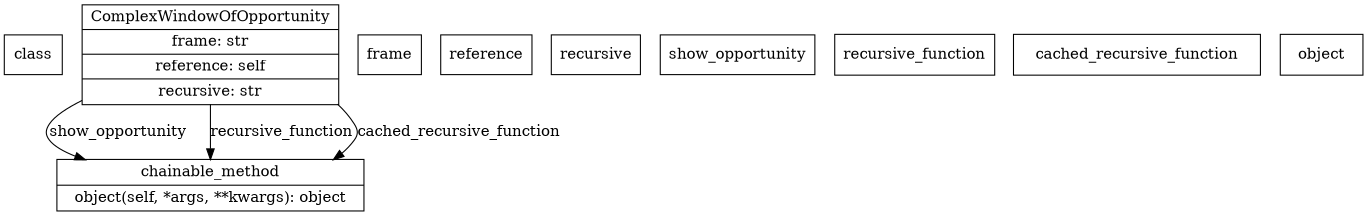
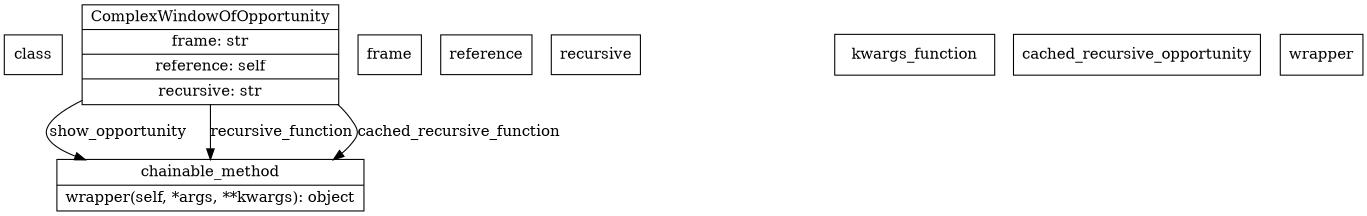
(738, 55) -> none
(915, 55) -> (915, 55)
(1137, 55) -> (1137, 55)
(1322, 55) -> (1322, 55)
(210, 198) -> (210, 198)
